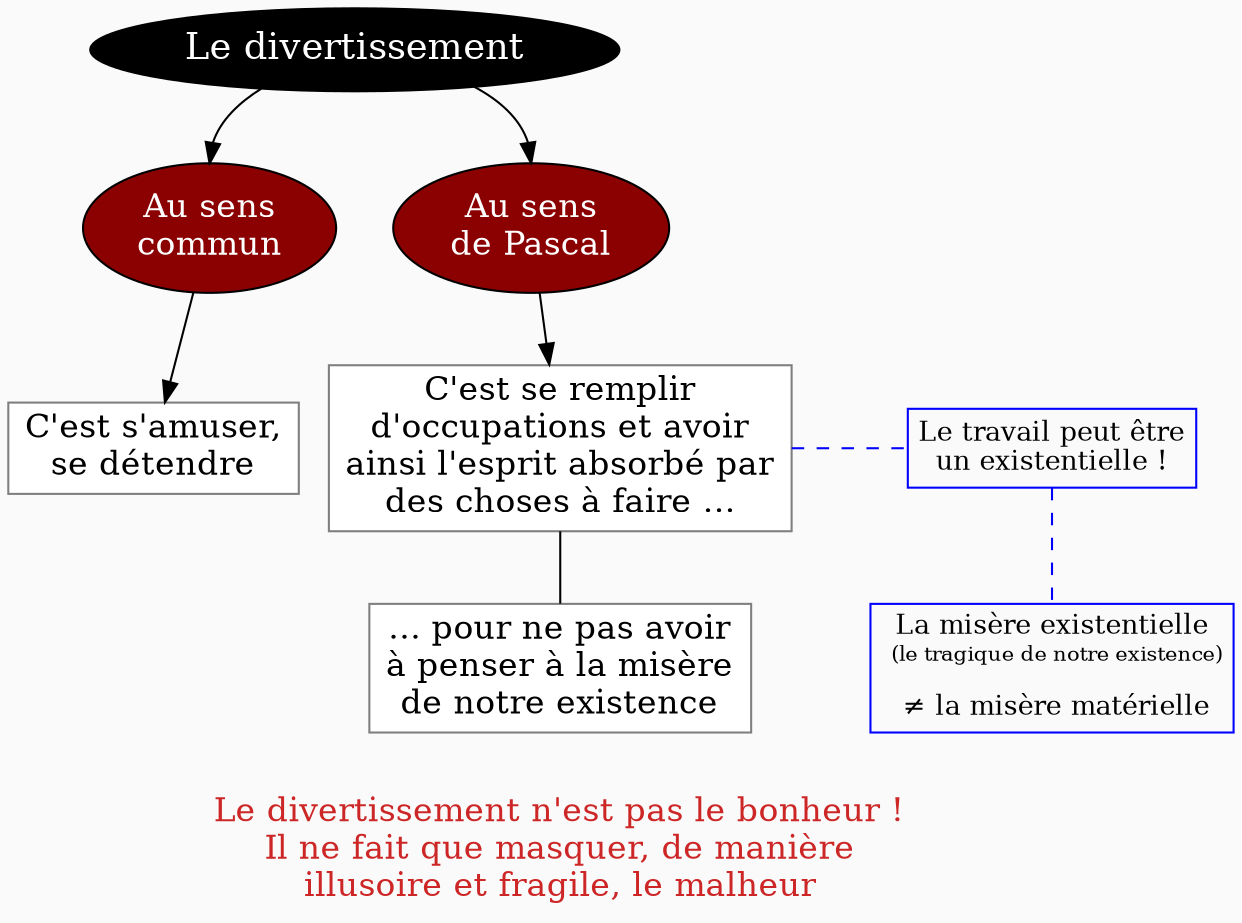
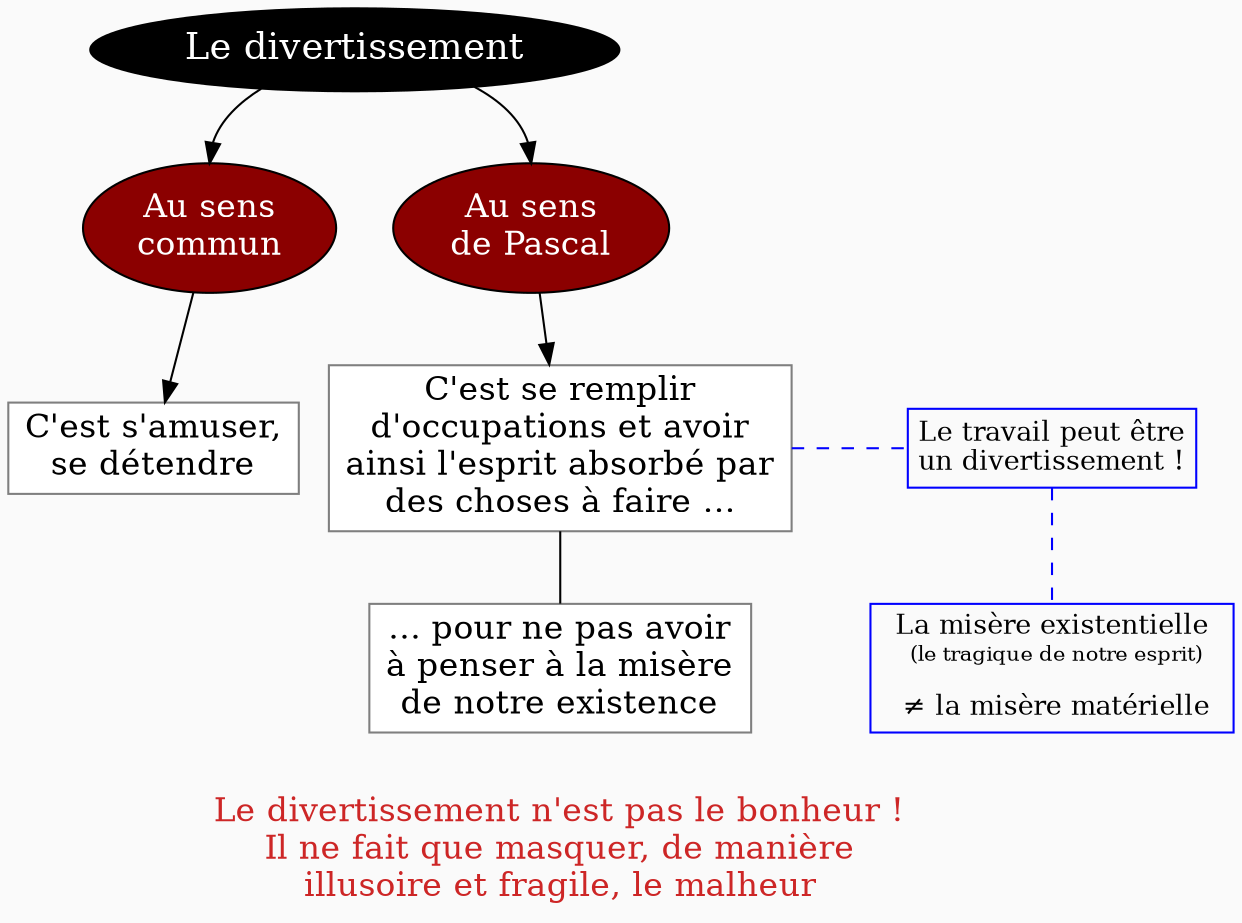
(1052, 448) -> (1052, 448)
(1057, 654) -> (1057, 654)
